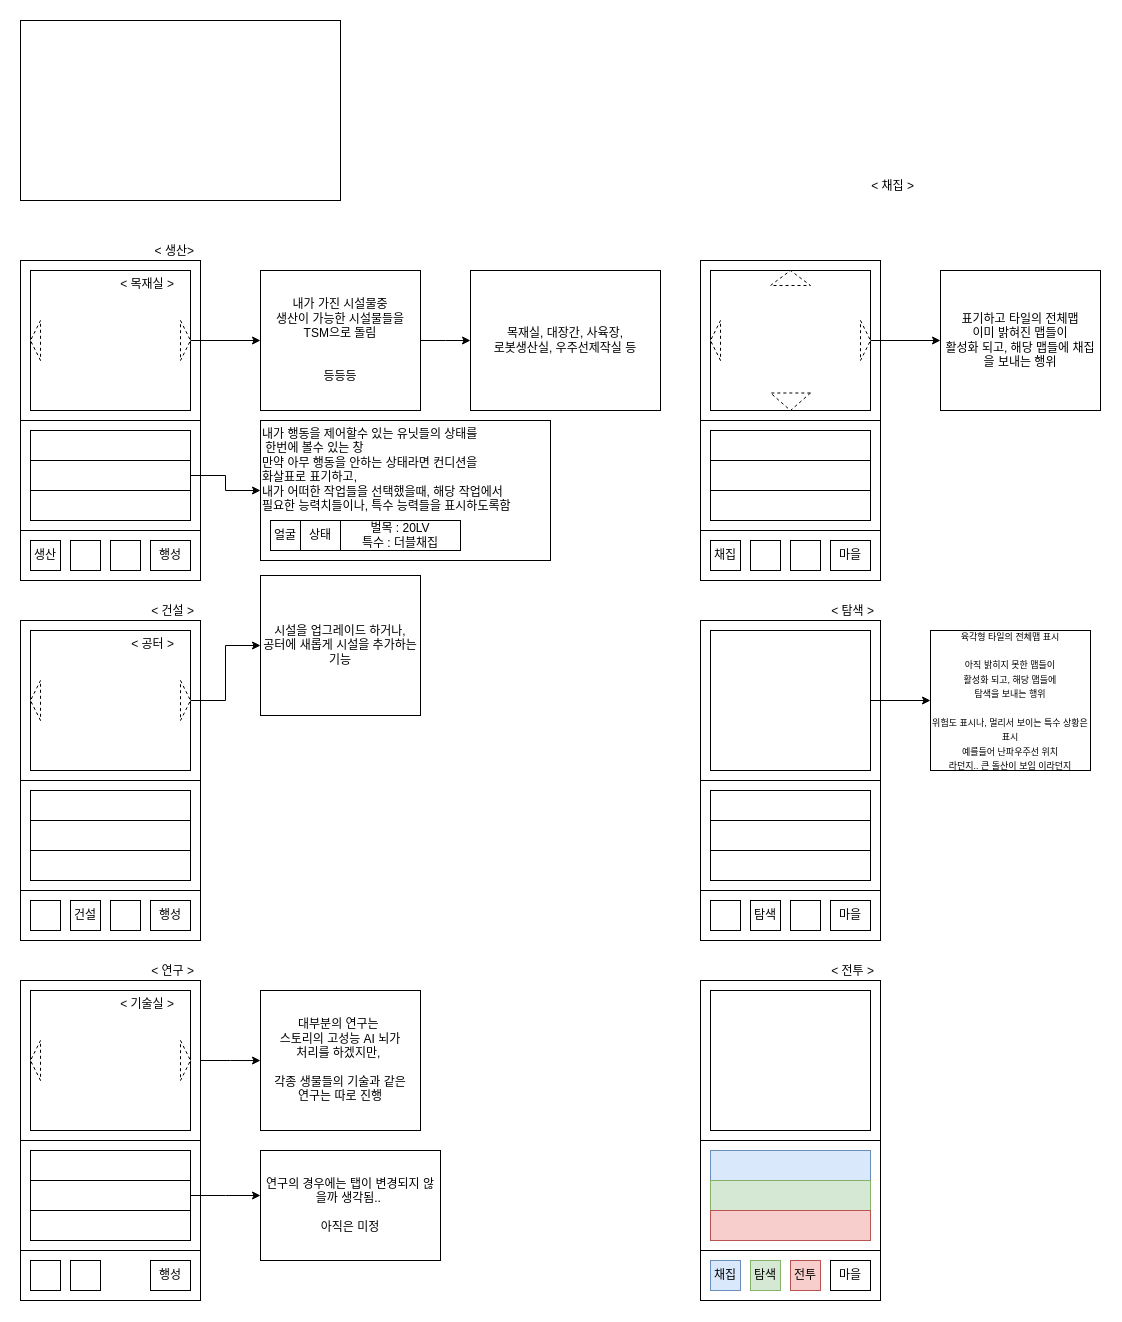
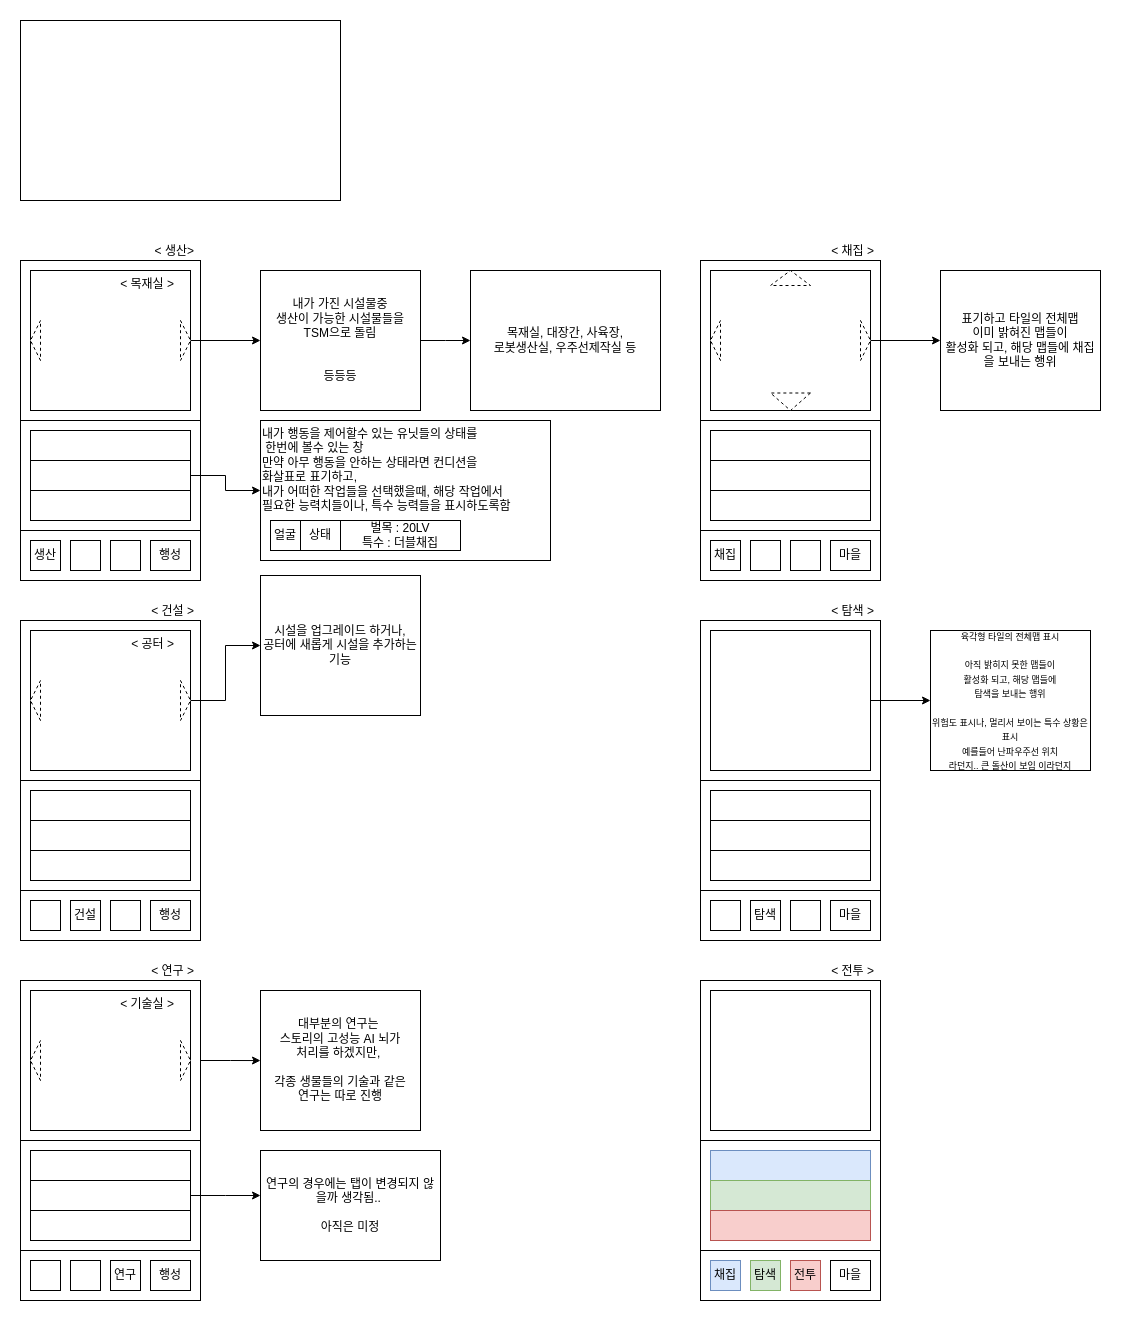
(881, 186) -> (841, 251)
none -> (126, 1276)
